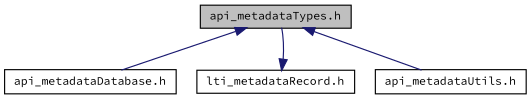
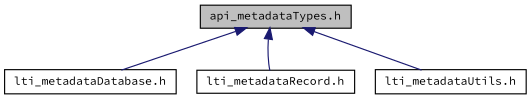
(283, 43) -> (268, 55)
(90, 82) -> (90, 82)
(451, 82) -> (451, 82)
